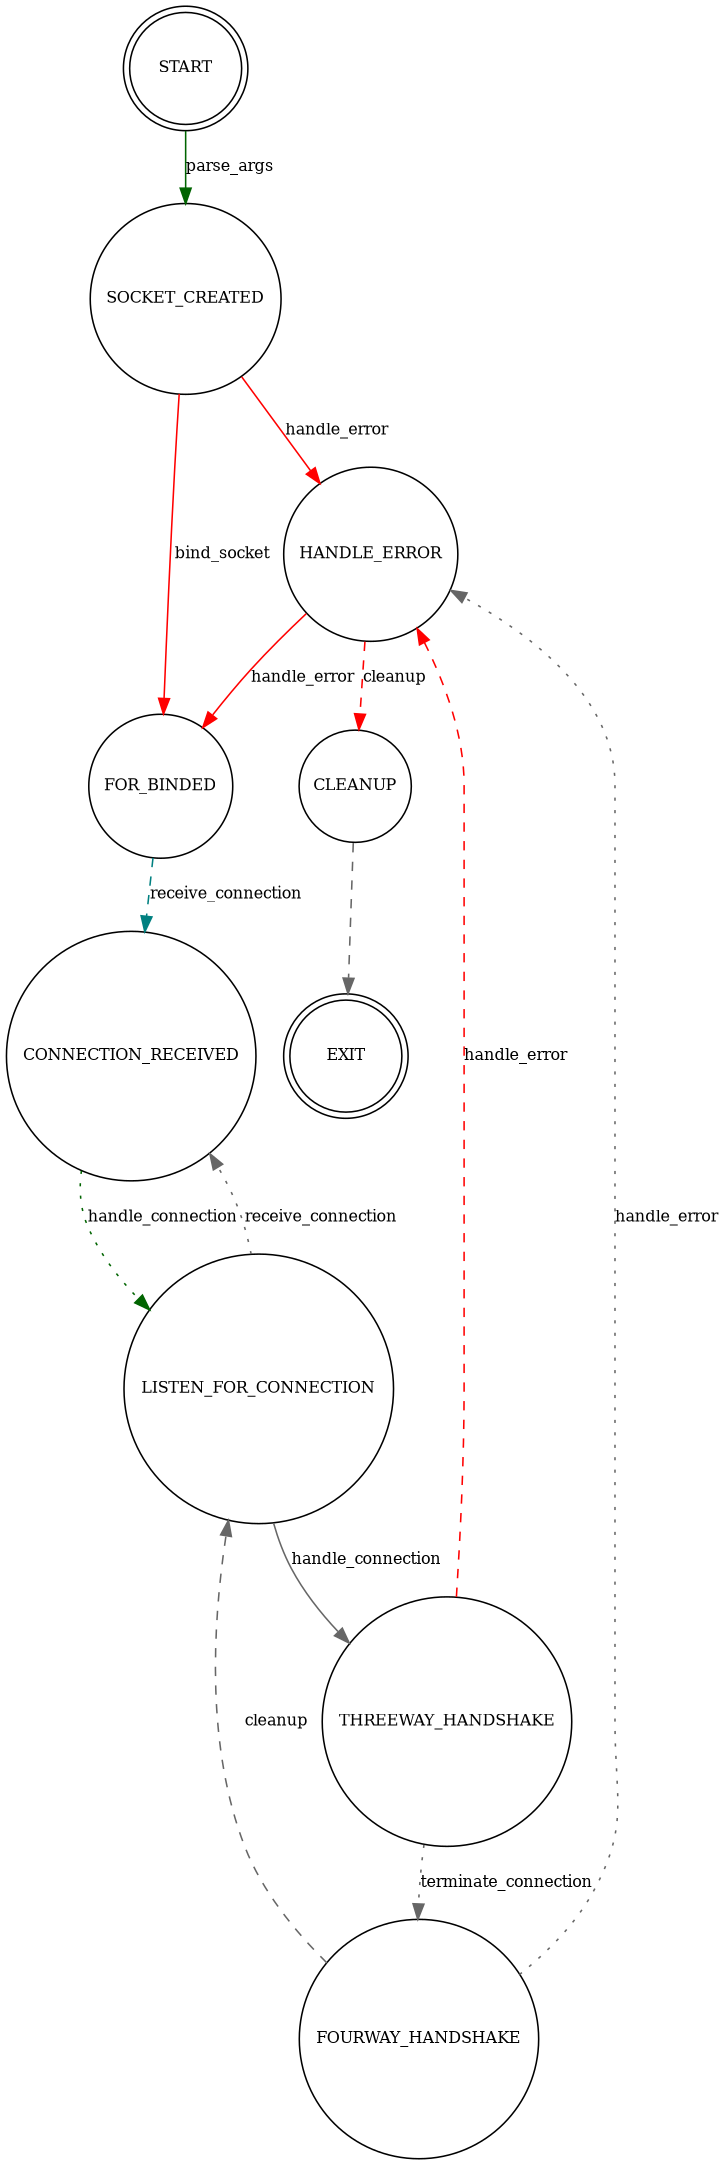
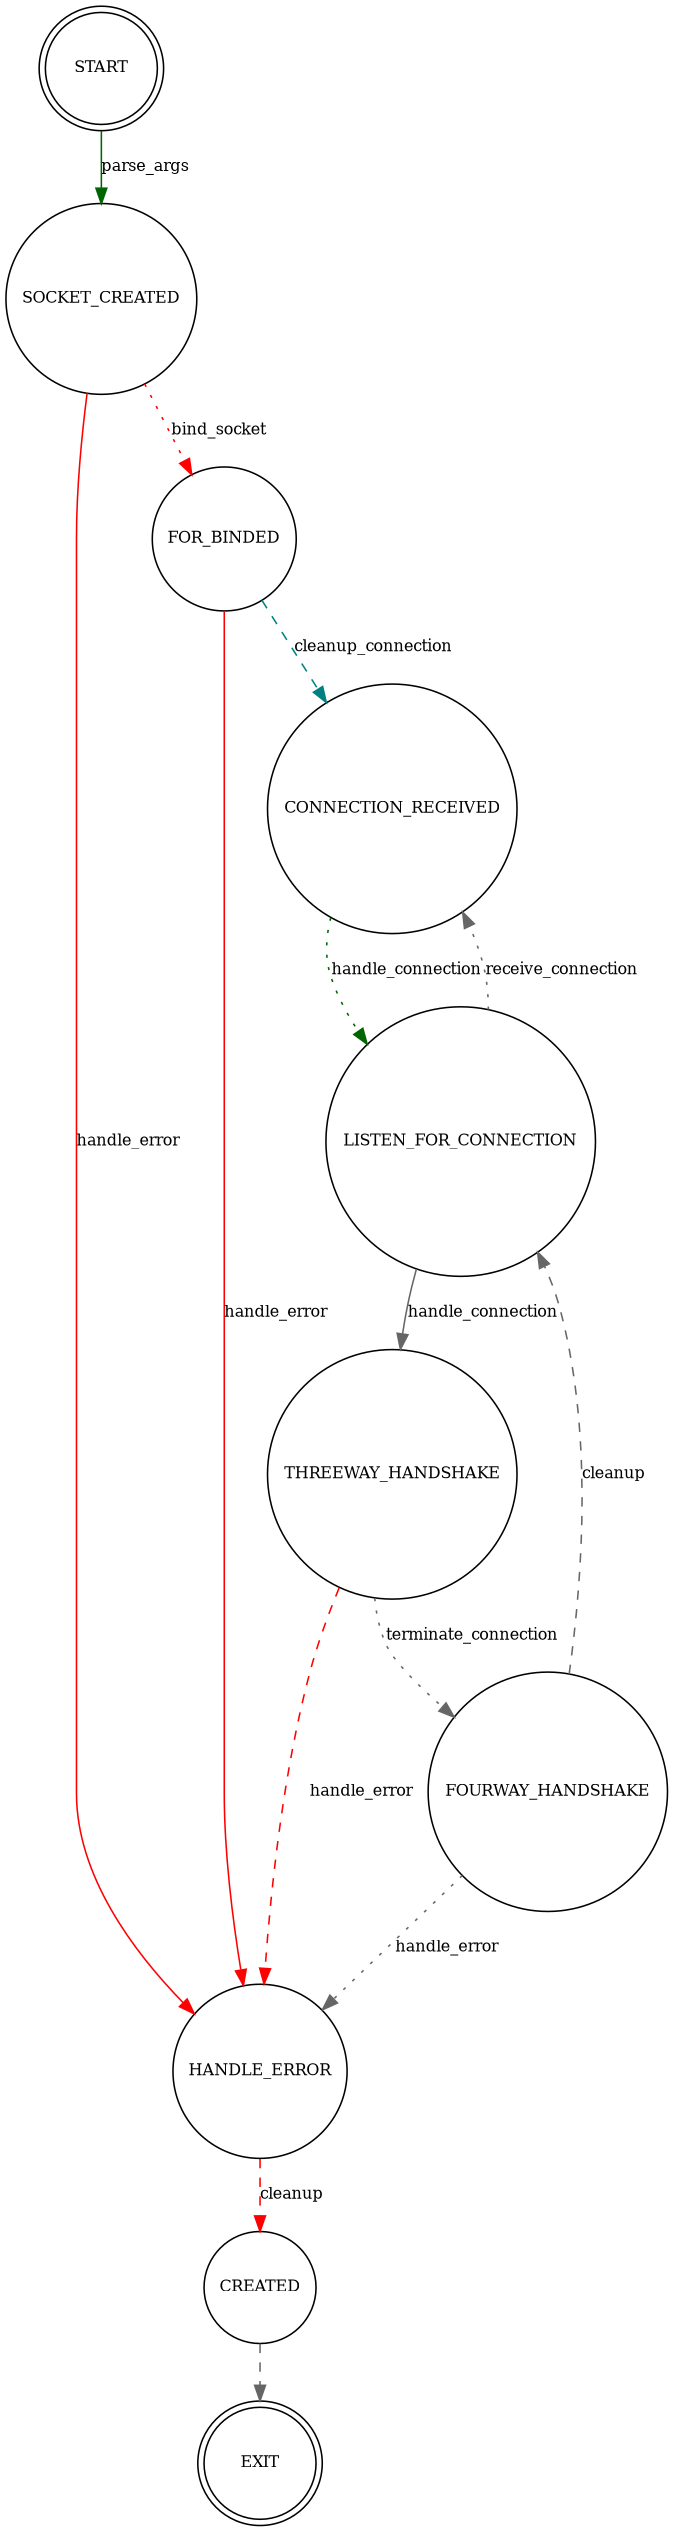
(171, 546) -> (165, 422)
(257, 662) -> (224, 1291)
(355, 786) -> (260, 2287)
(226, 894) -> (374, 647)
